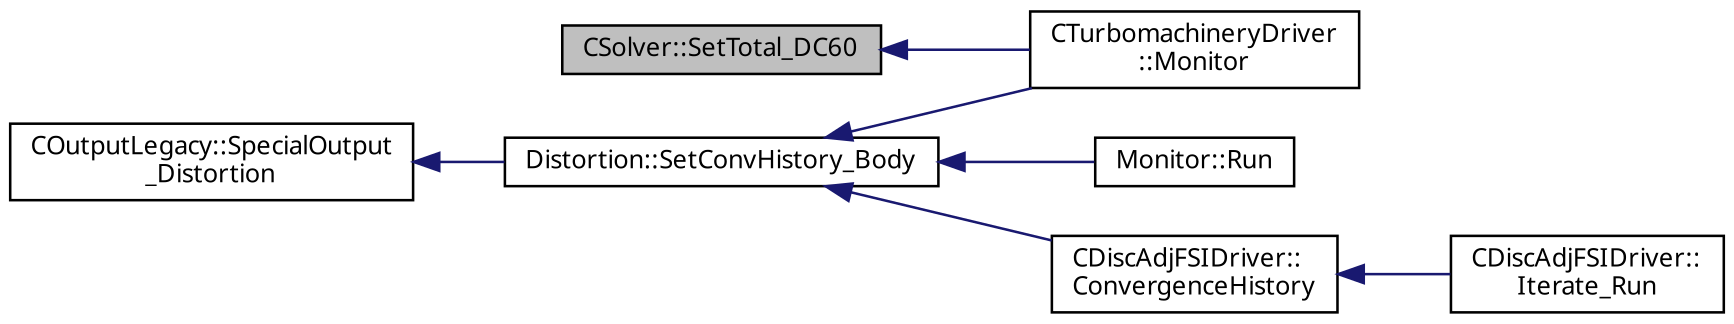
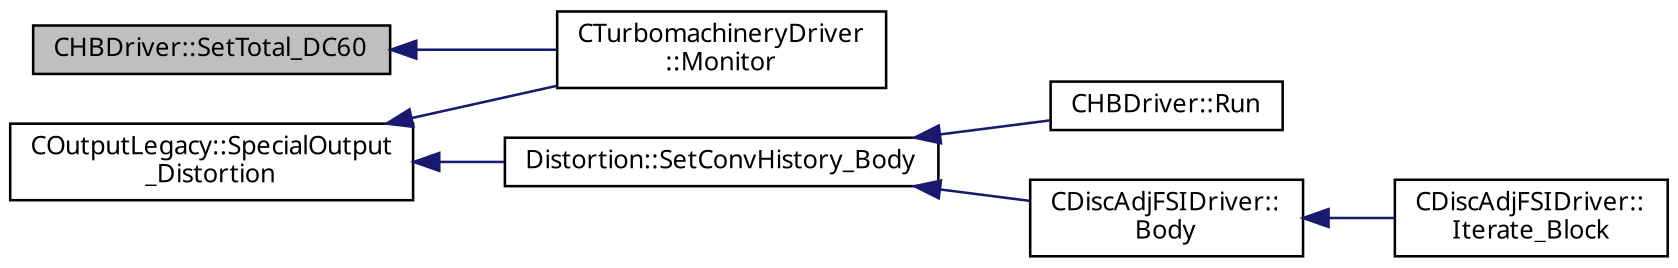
(722, 50) -> (212, 50)
(941, 110) -> (484, 102)
(1195, 162) -> (1167, 106)
(1195, 274) -> (1167, 218)
(1587, 274) -> (1531, 218)
